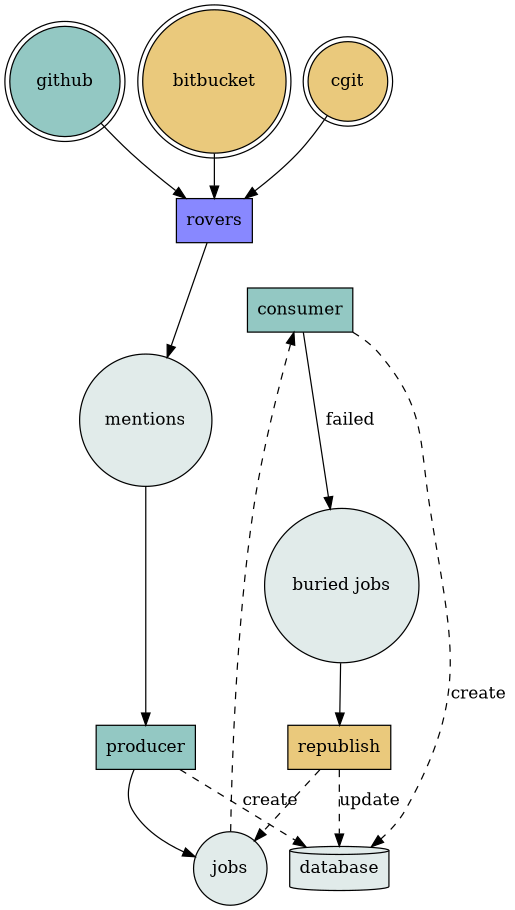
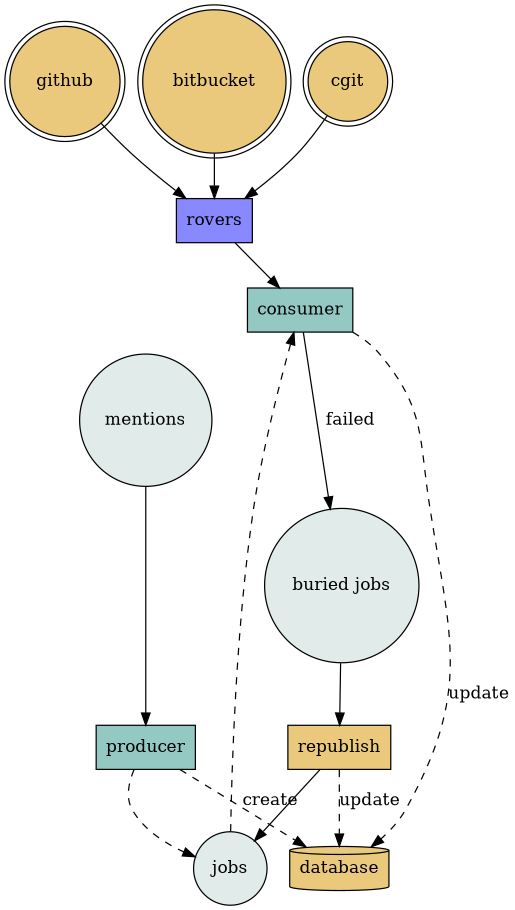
(65, 81) -> (65, 81)
(189, 294) -> (253, 261)
(479, 694) -> (479, 694)
(292, 801) -> (292, 801)
(140, 820) -> (140, 820)
(339, 868) -> (339, 868)
